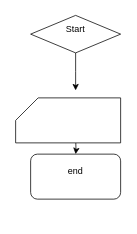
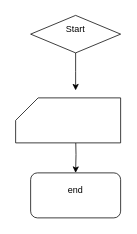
(75, 177) -> (75, 195)
